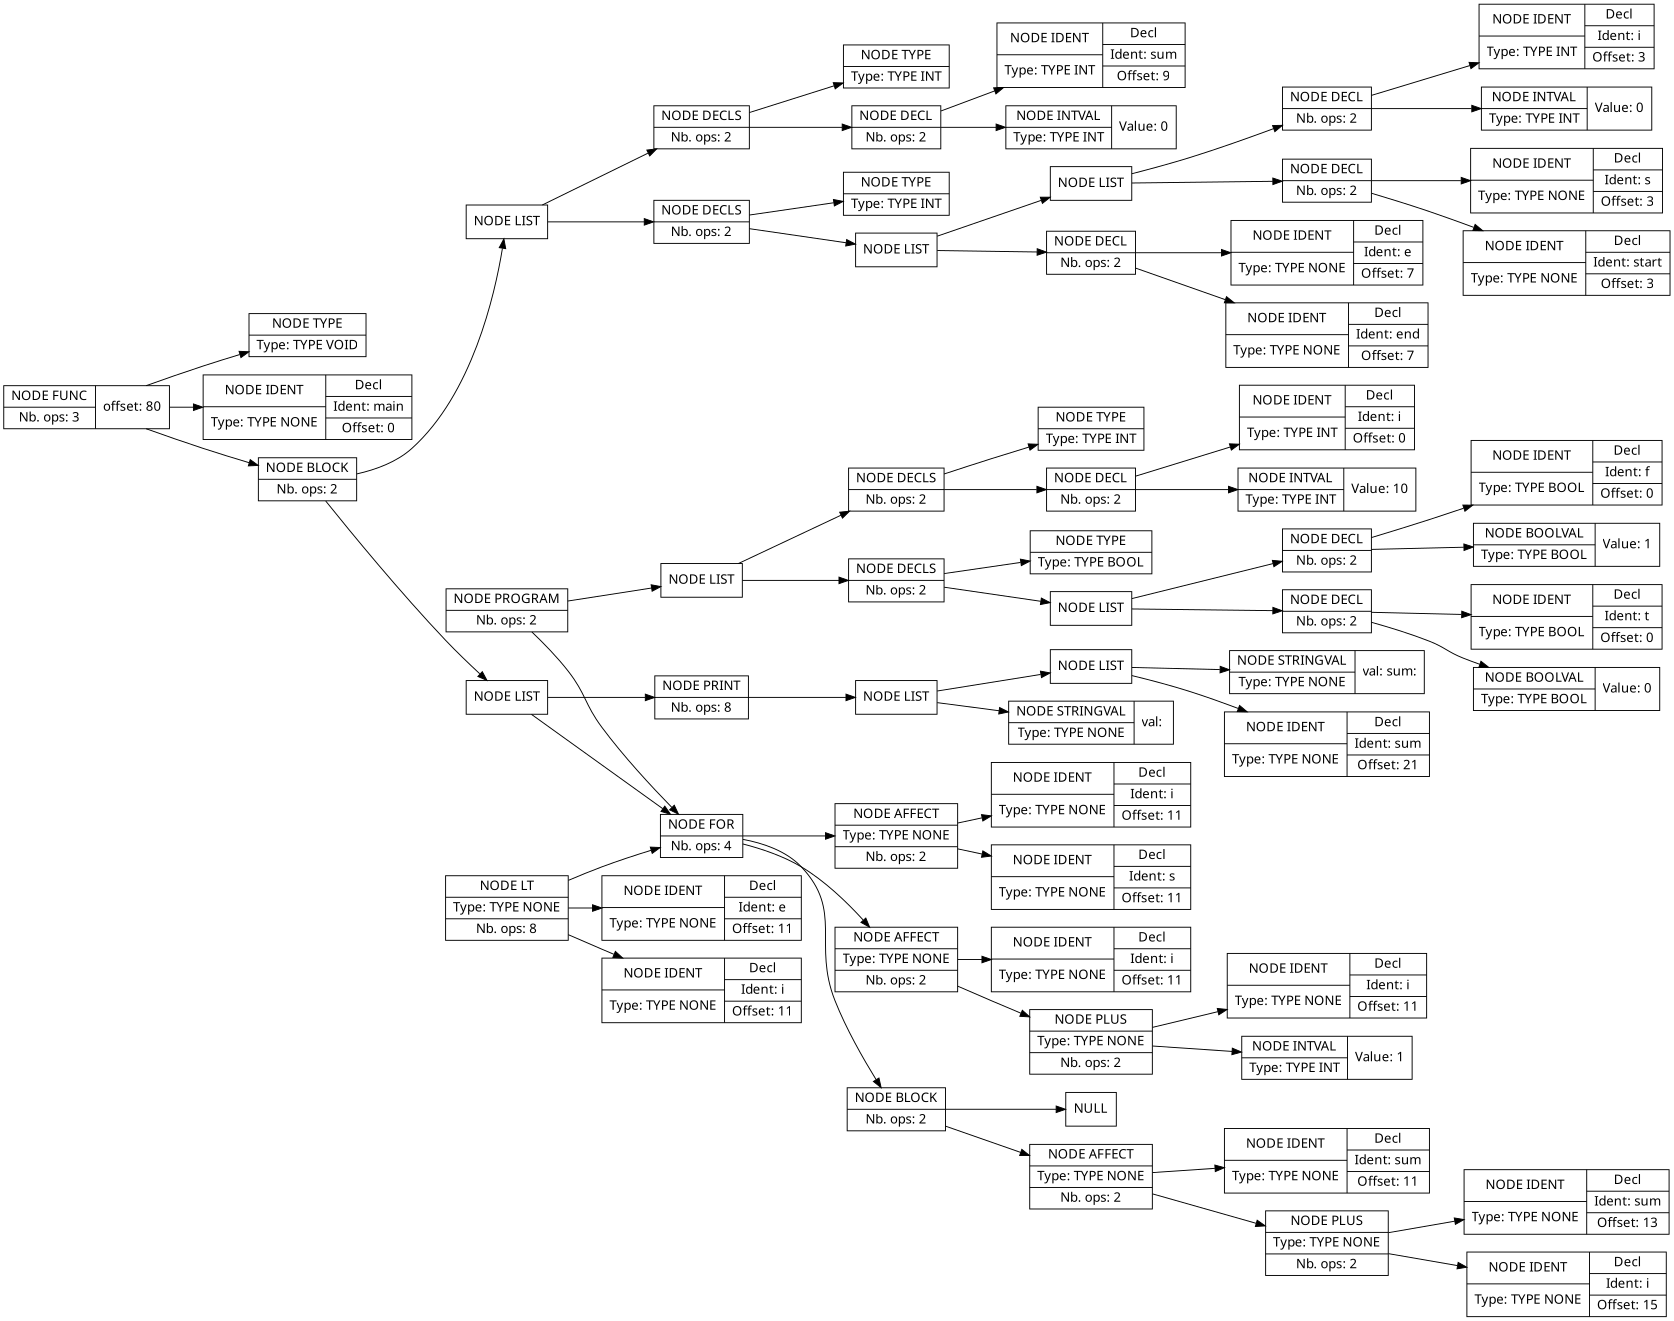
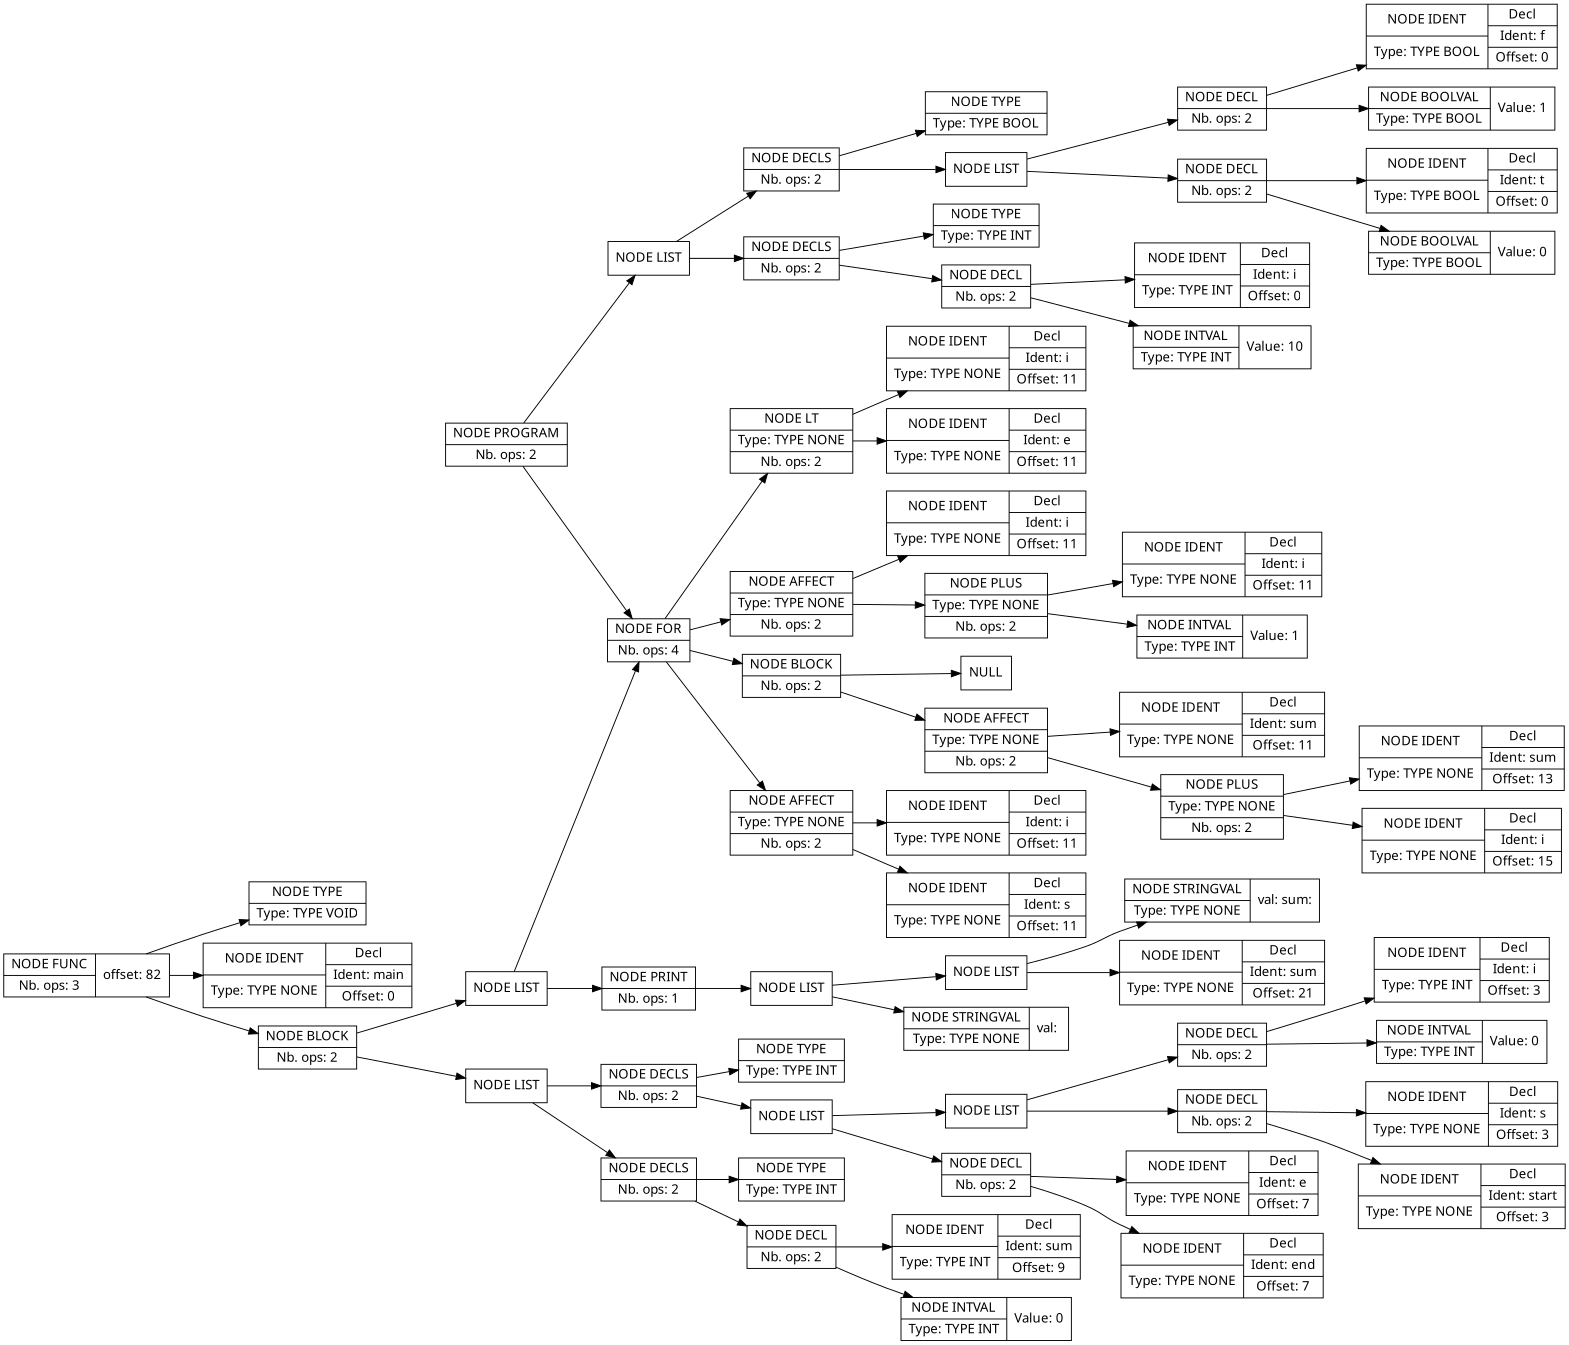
(132, 407) -> (132, 975)
(702, 708) -> (649, 999)
(609, 864) -> (714, 550)
(507, 929) -> (791, 462)
